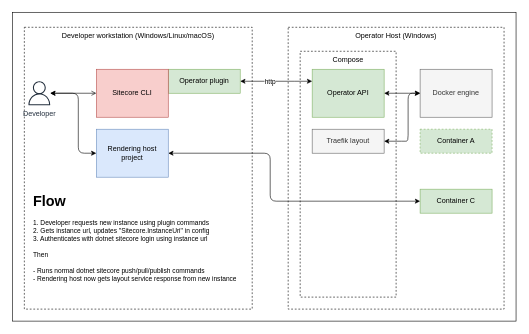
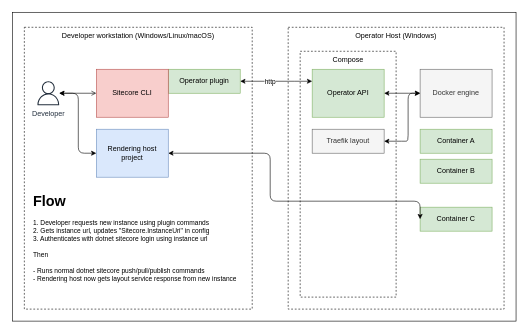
(39, 93) -> (48, 93)
(456, 141) -> (456, 141)
none -> (456, 171)
(456, 201) -> (456, 219)
